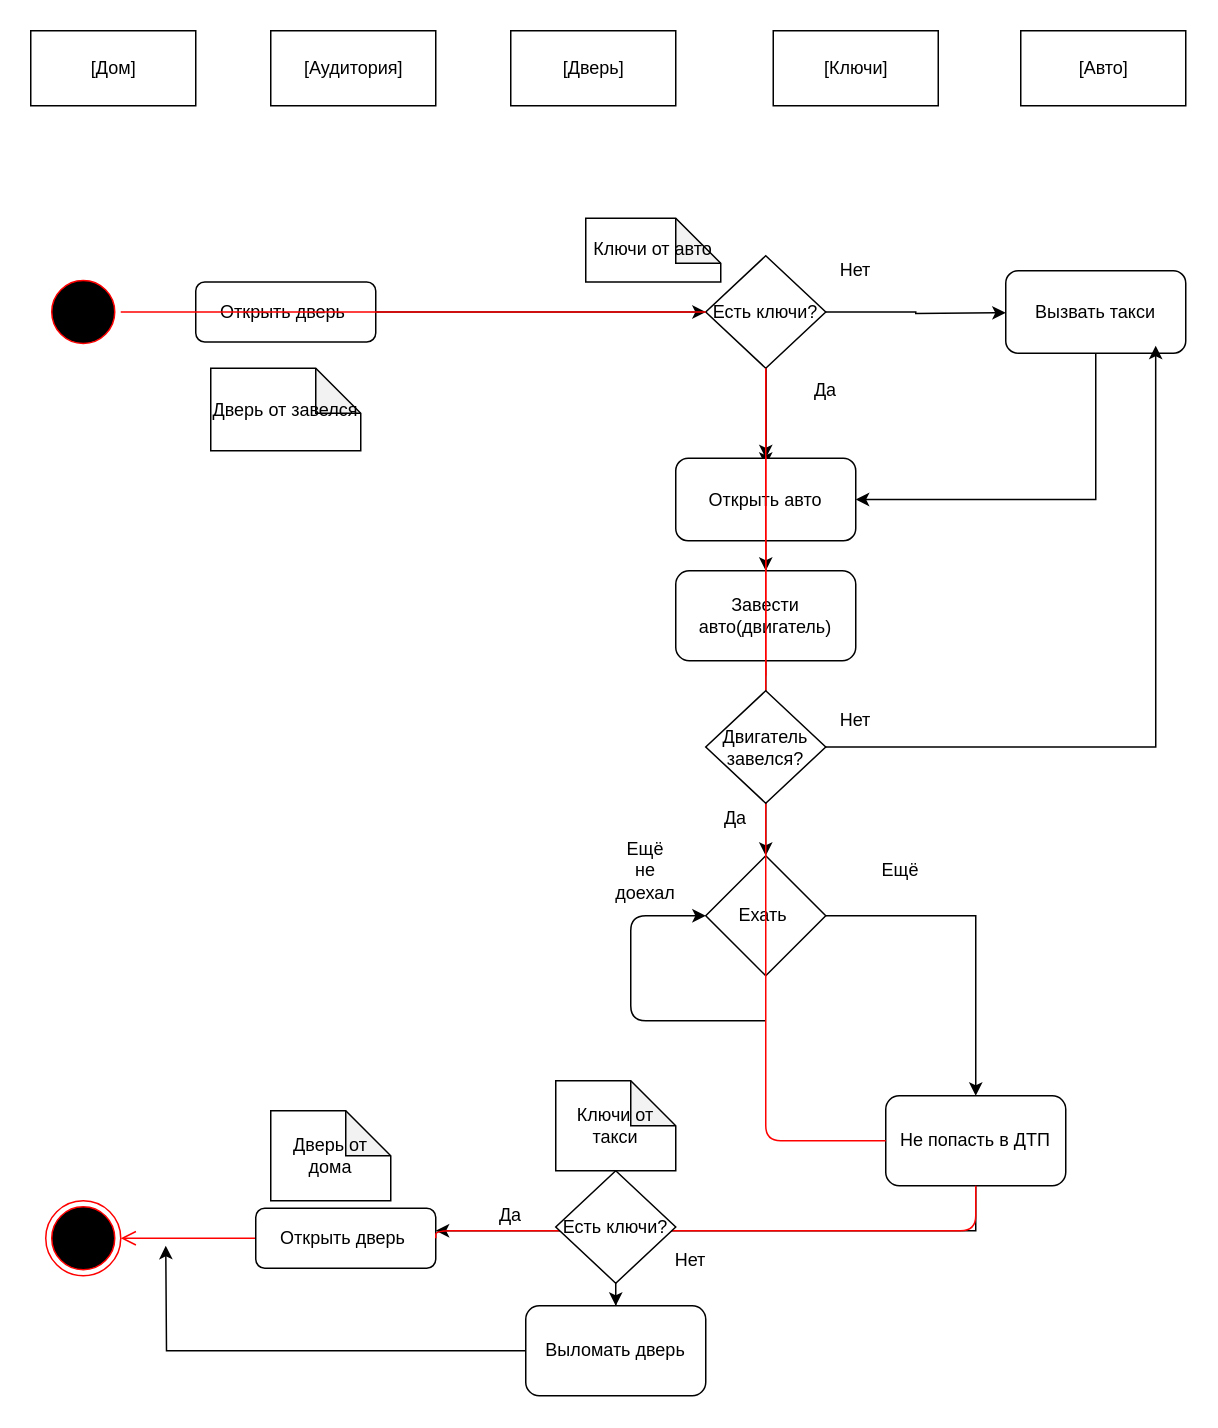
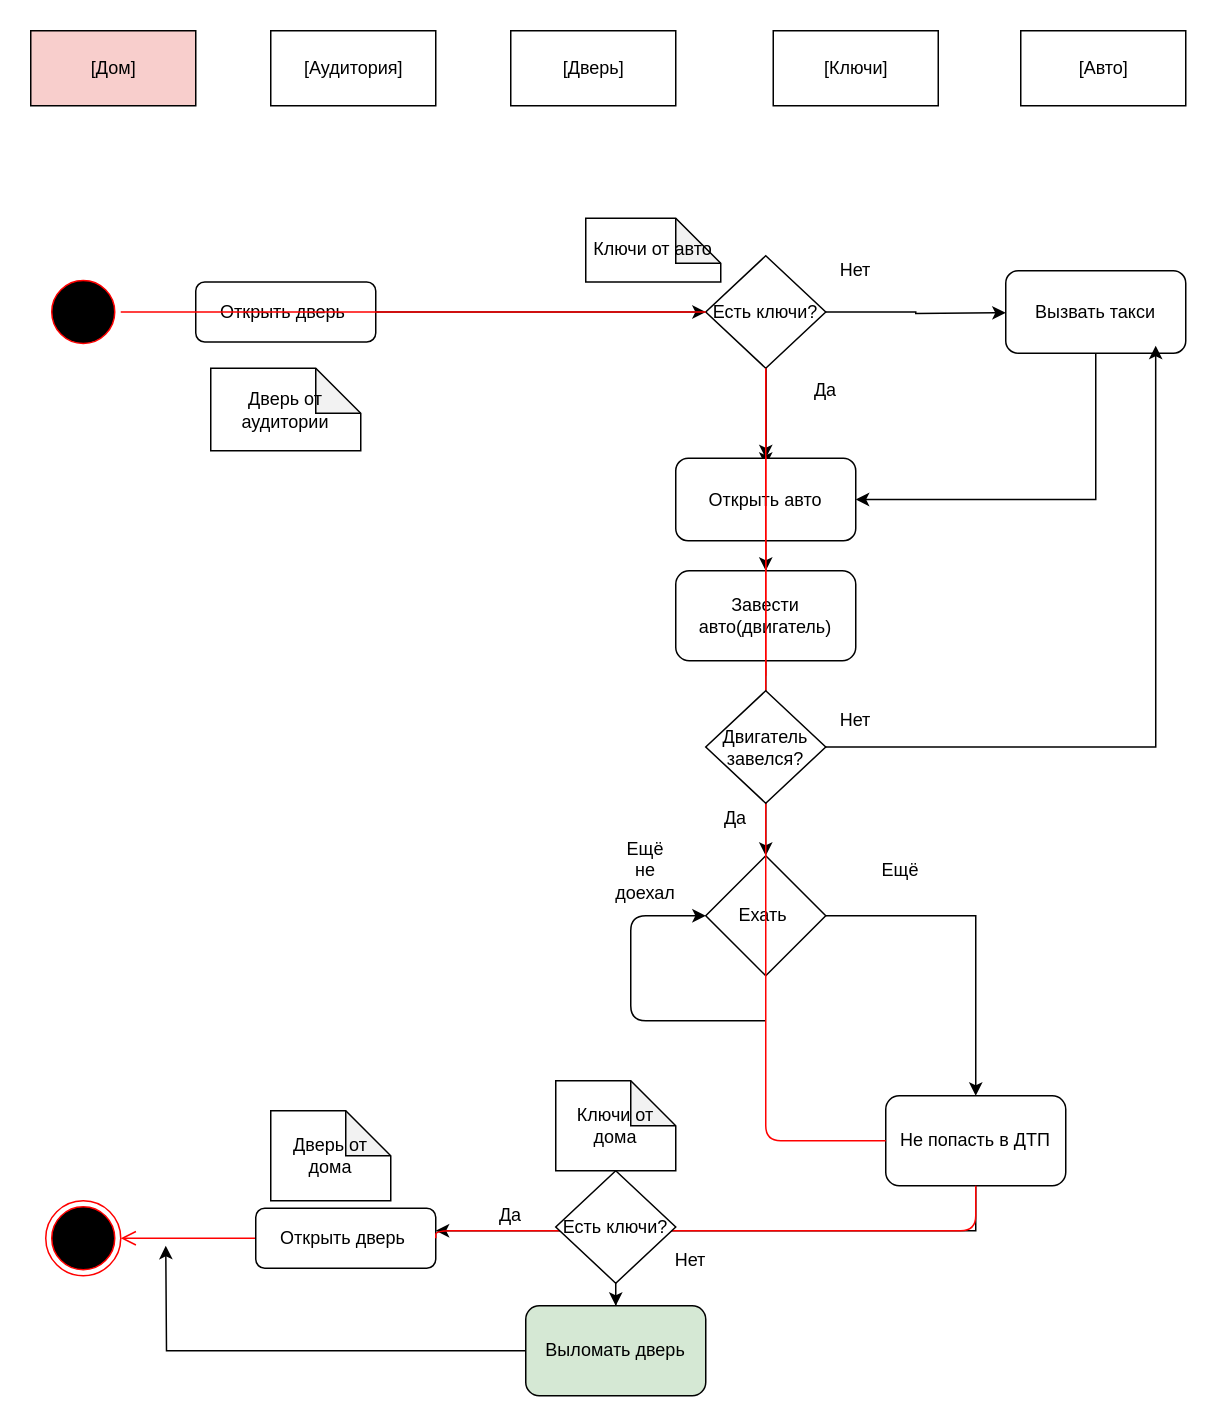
(113, 68) -> (113, 68)
(286, 410) -> (286, 410)
(616, 1126) -> (616, 1126)
(616, 1351) -> (616, 1351)
